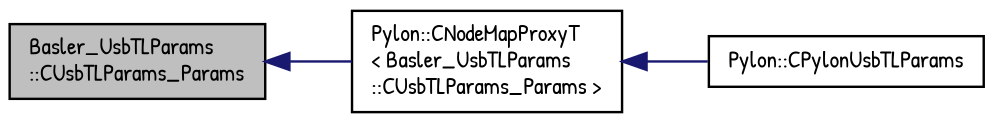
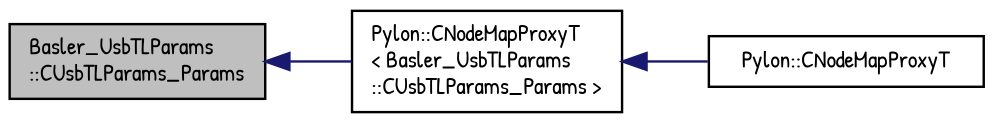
(846, 61) -> (846, 61)
